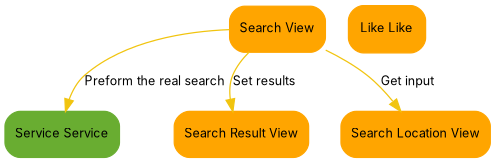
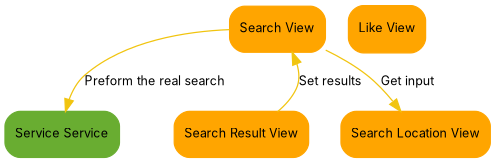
(387, 29) -> (387, 29)
(234, 73) -> (295, 91)
